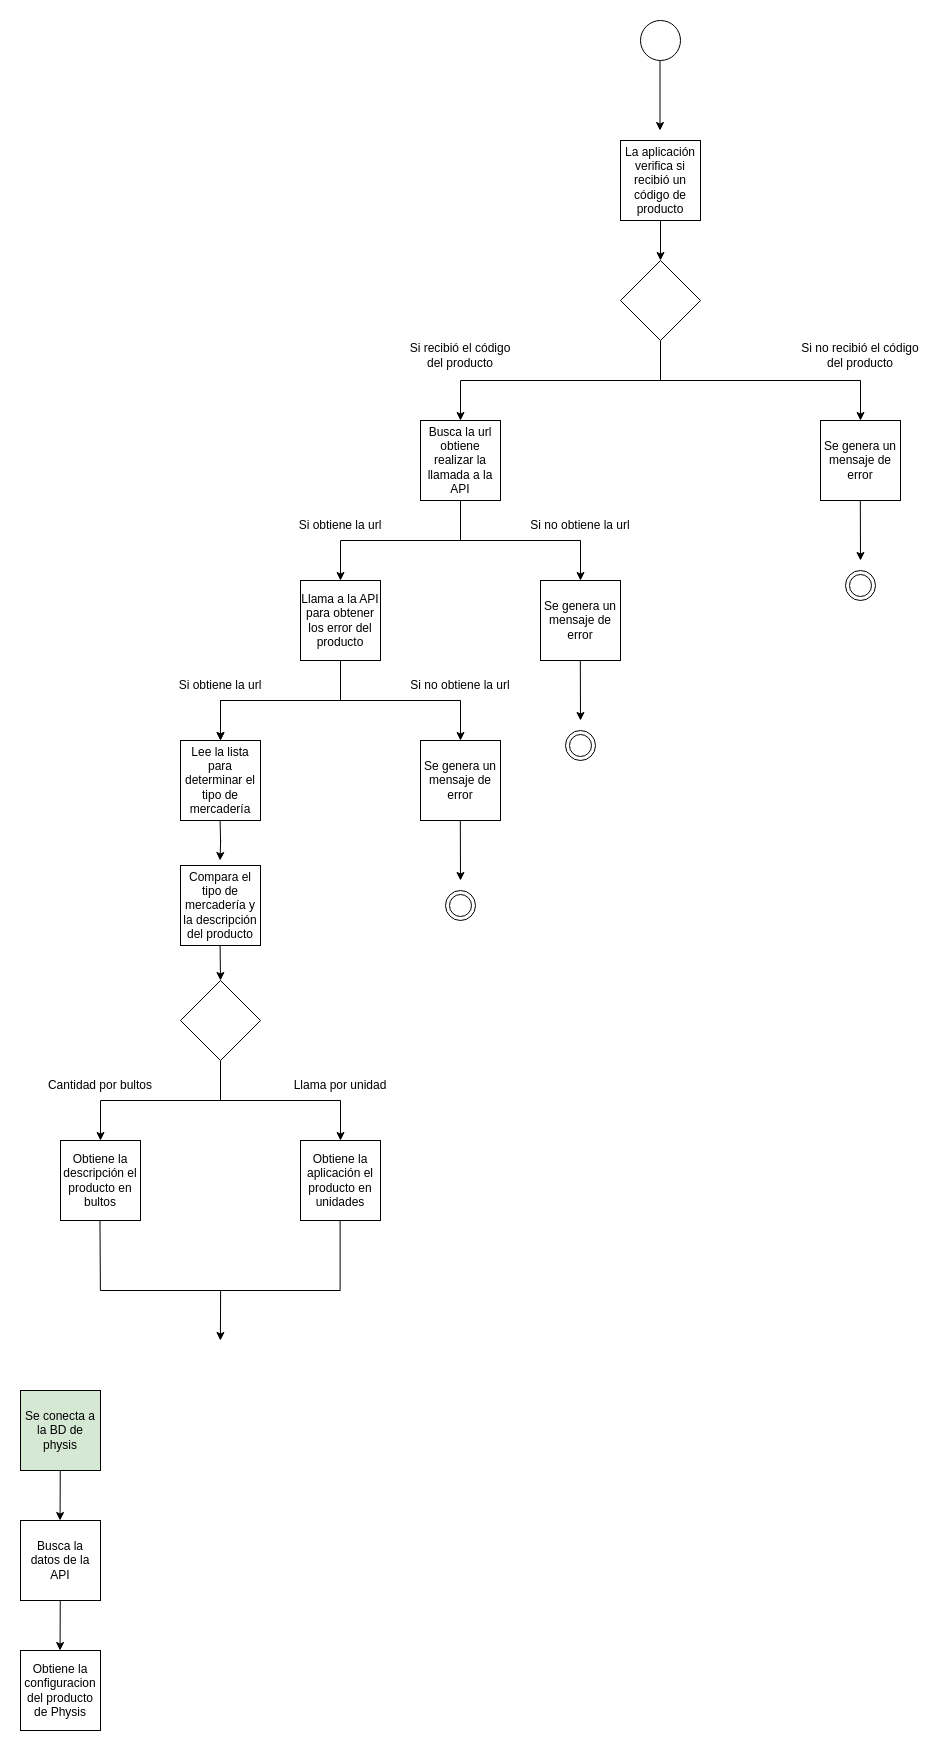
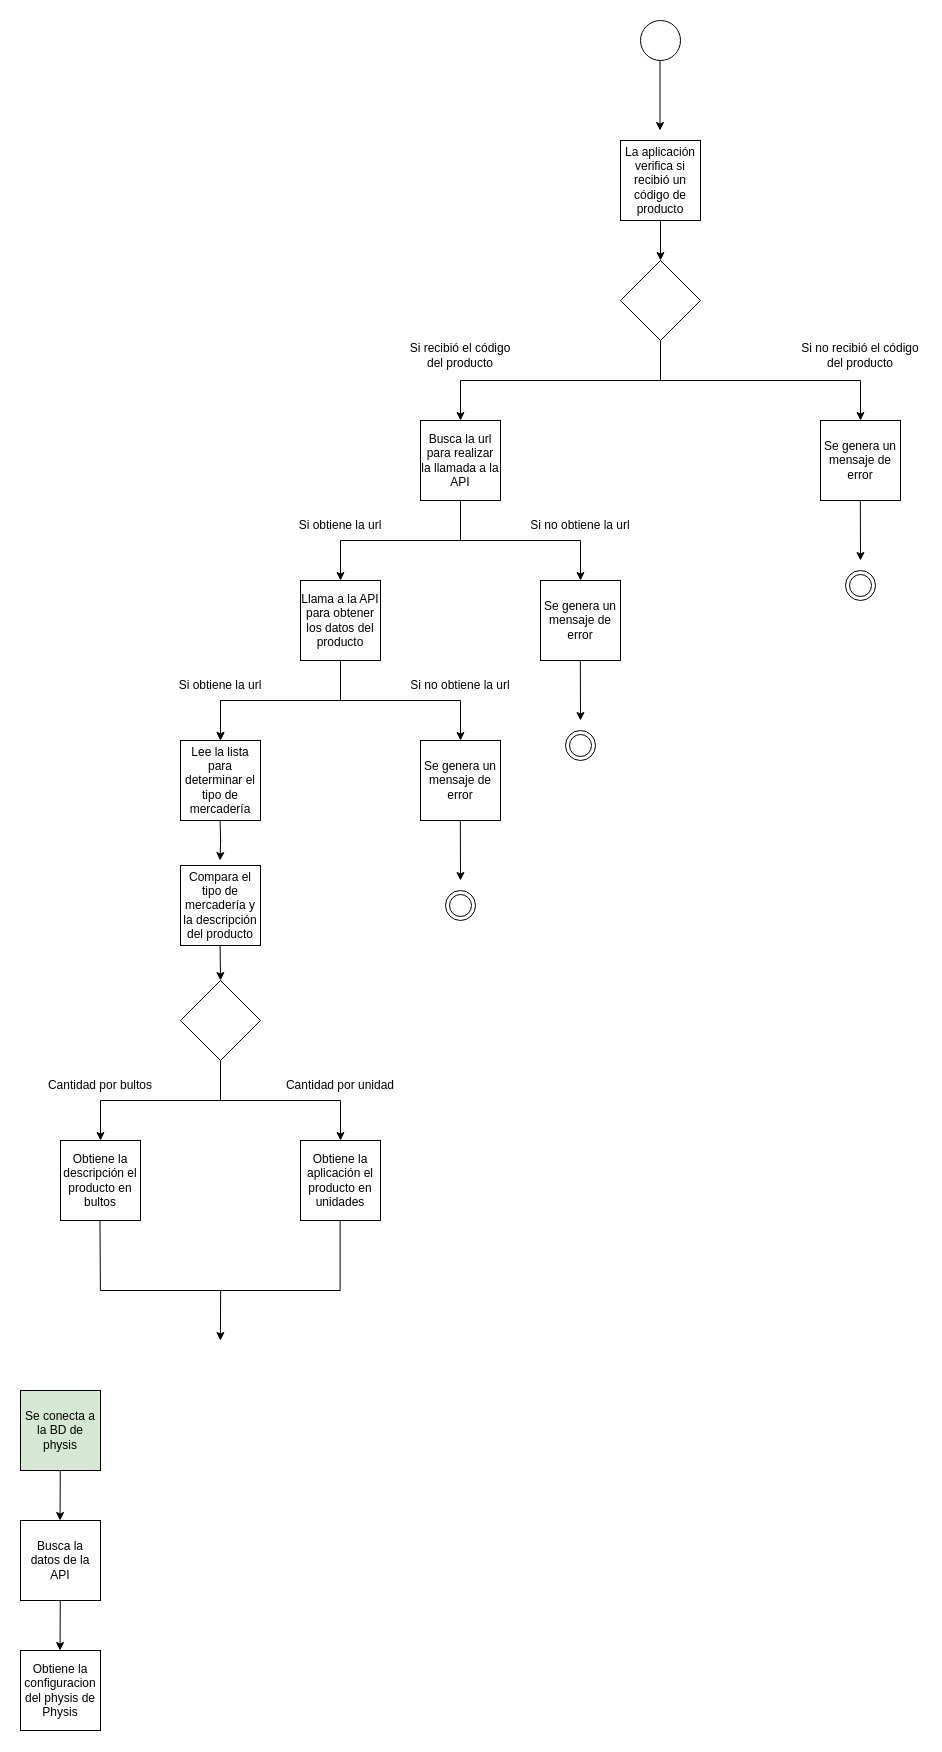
(461, 461) -> (461, 461)
(341, 621) -> (341, 621)
(341, 1086) -> (341, 1086)
(61, 1691) -> (61, 1691)
